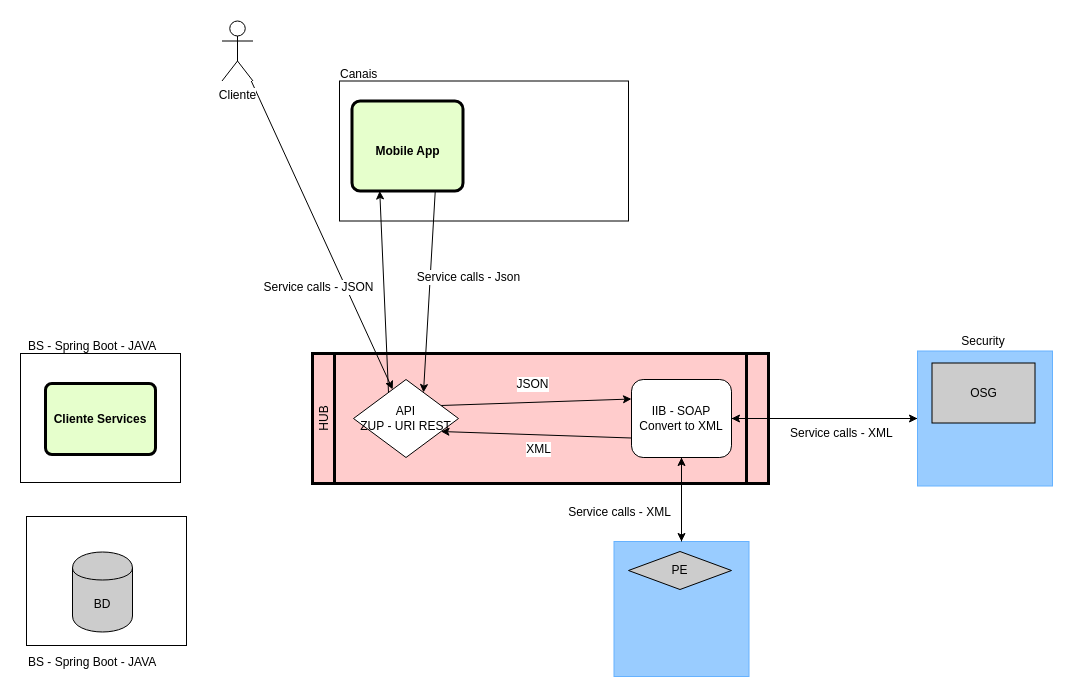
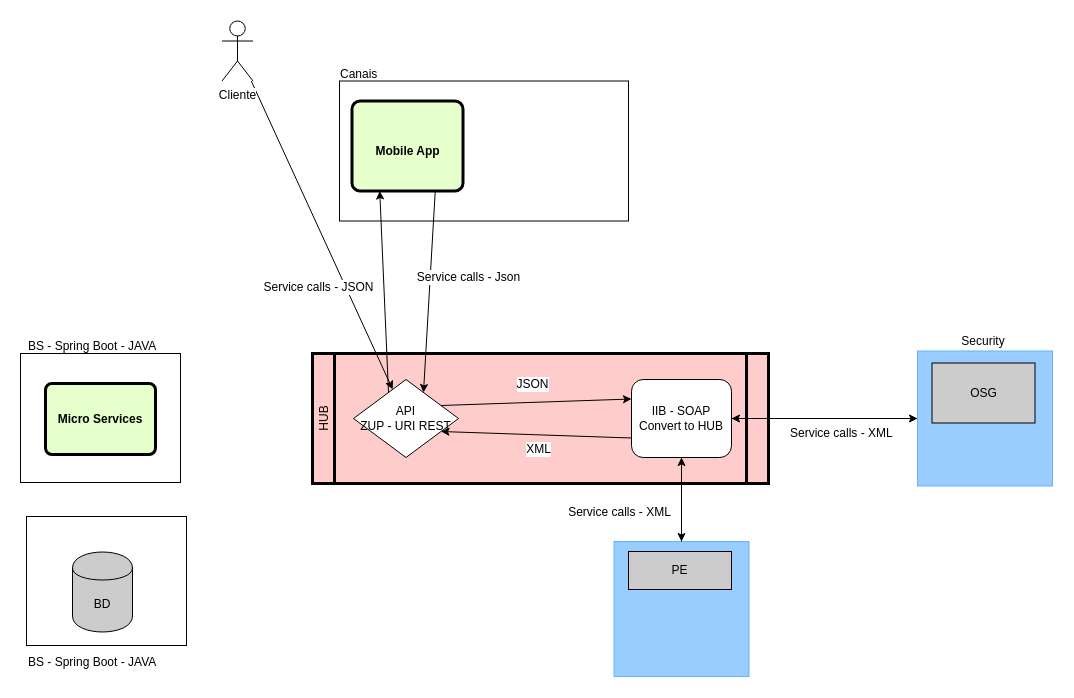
(101, 384) -> (101, 384)
(682, 419) -> (682, 419)
(680, 571) -> (680, 571)
